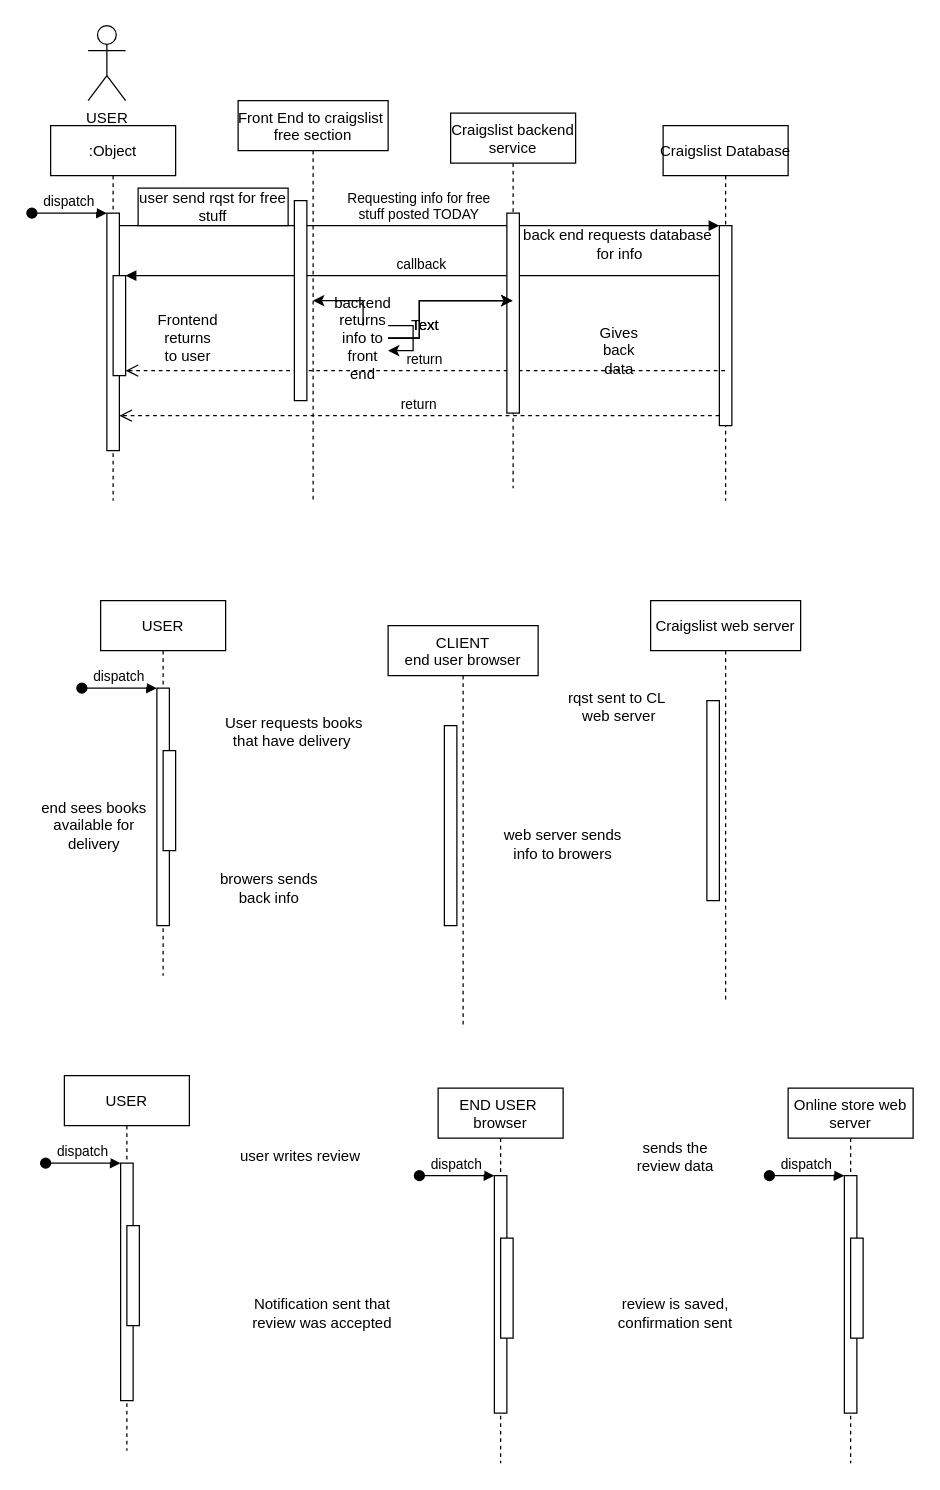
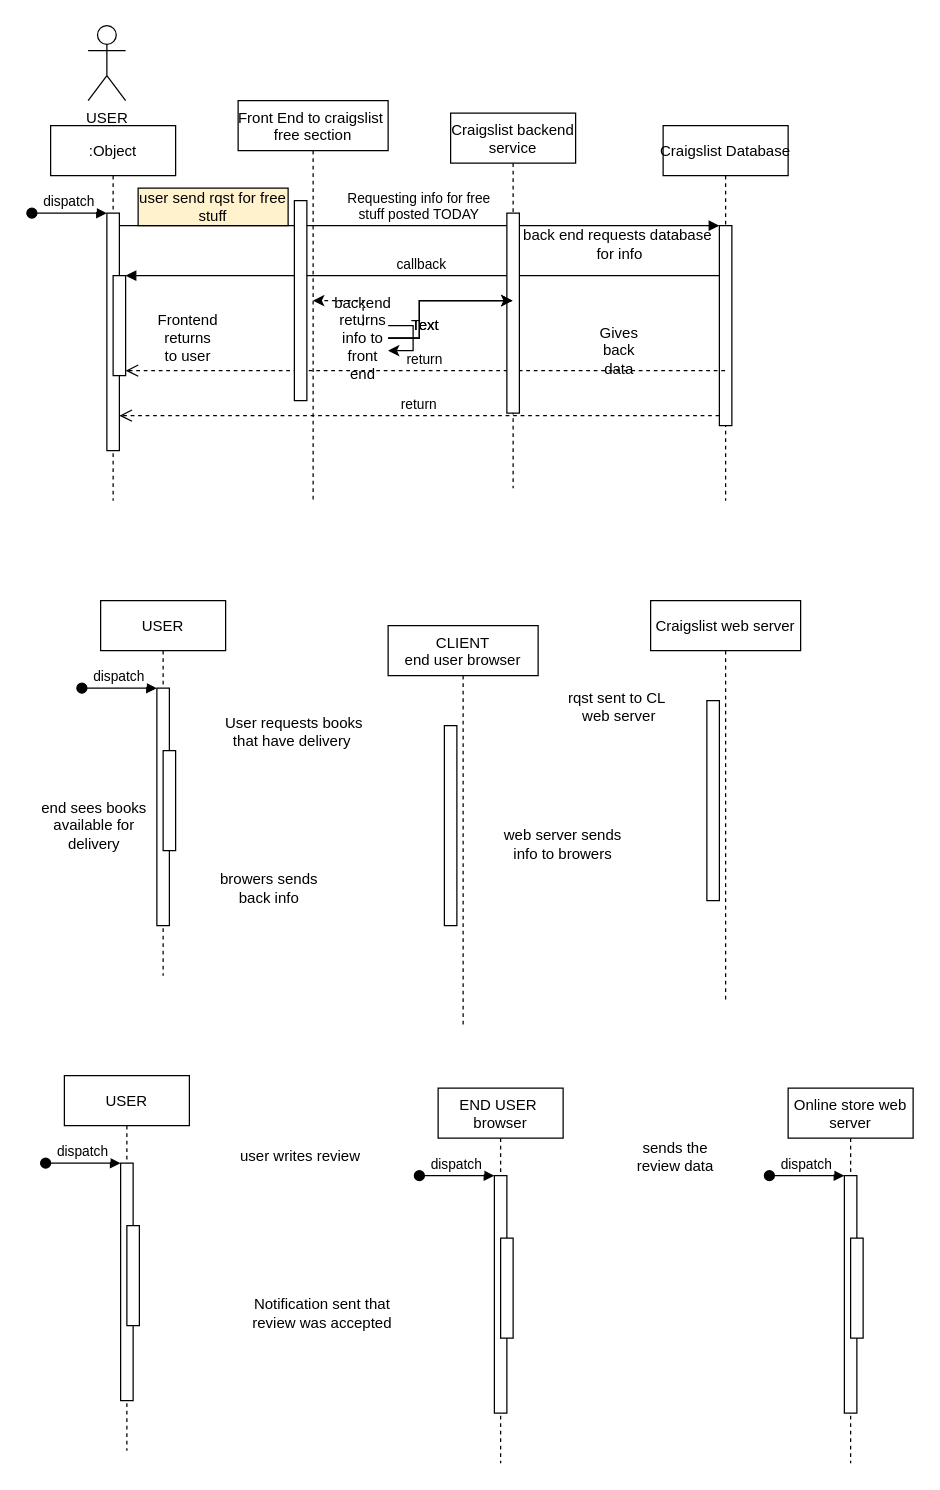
(213, 207) -> (213, 207)
(359, 301) -> (359, 301)
(676, 1313) -> none
